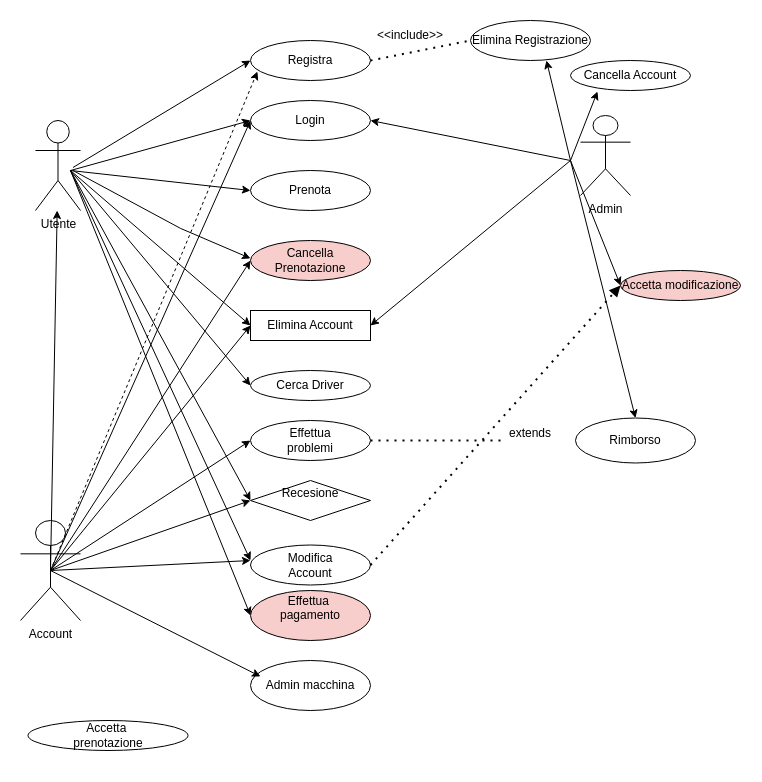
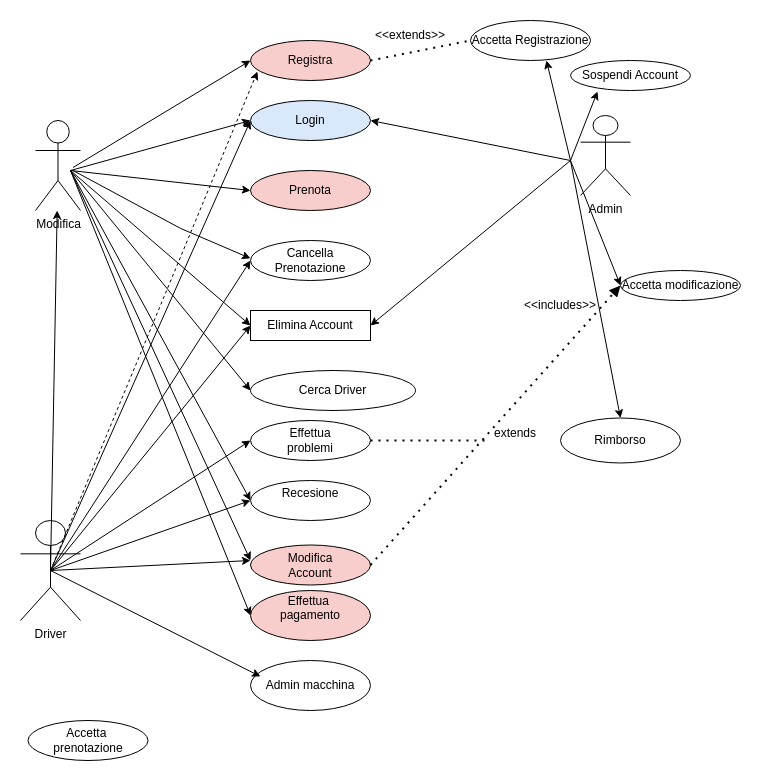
(411, 36) -> (411, 36)
(531, 41) -> (531, 41)
(311, 61) -> (311, 61)
(631, 76) -> (631, 76)
(311, 121) -> (311, 121)
(311, 191) -> (311, 191)
(59, 225) -> (59, 225)
(311, 261) -> (311, 261)
(681, 286) -> (681, 286)
none -> (561, 306)
(311, 386) -> (333, 391)
(531, 441) -> (516, 441)
(636, 441) -> (621, 441)
(311, 501) -> (311, 501)
(311, 565) -> (311, 565)
(51, 635) -> (51, 635)
(108, 736) -> (88, 741)
